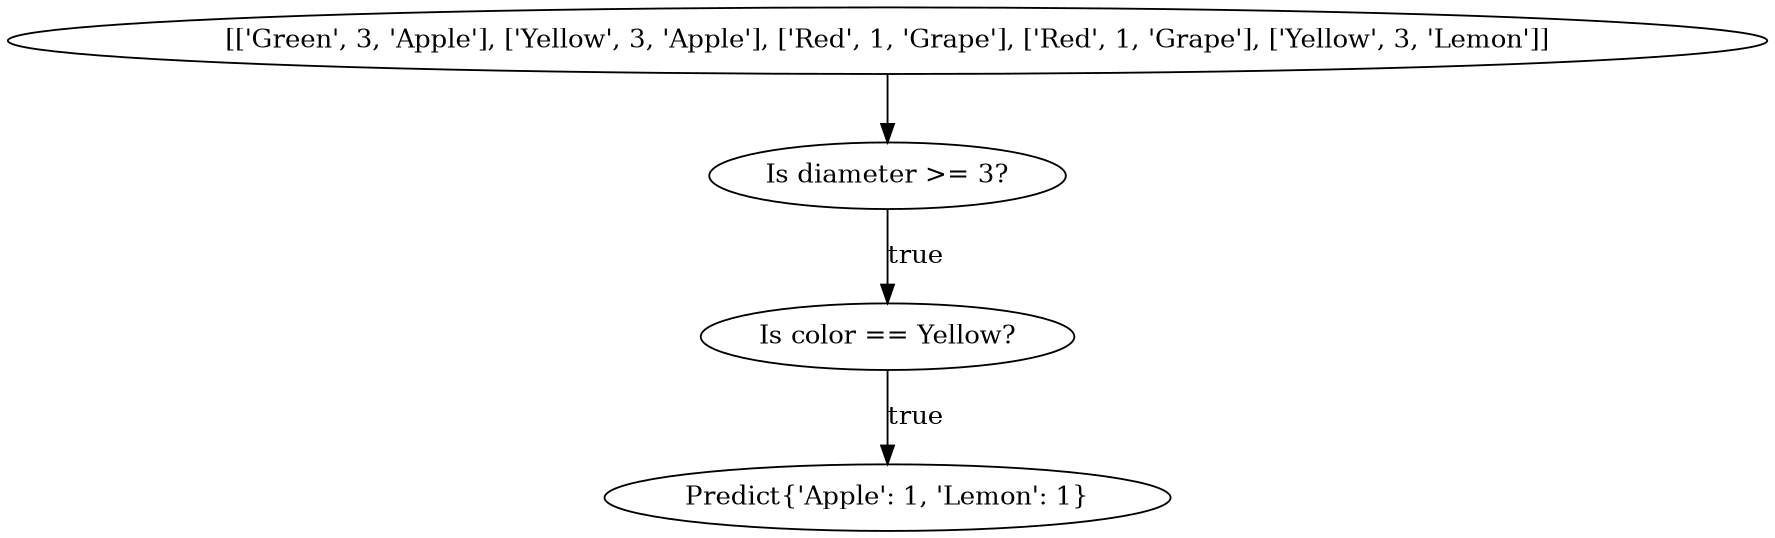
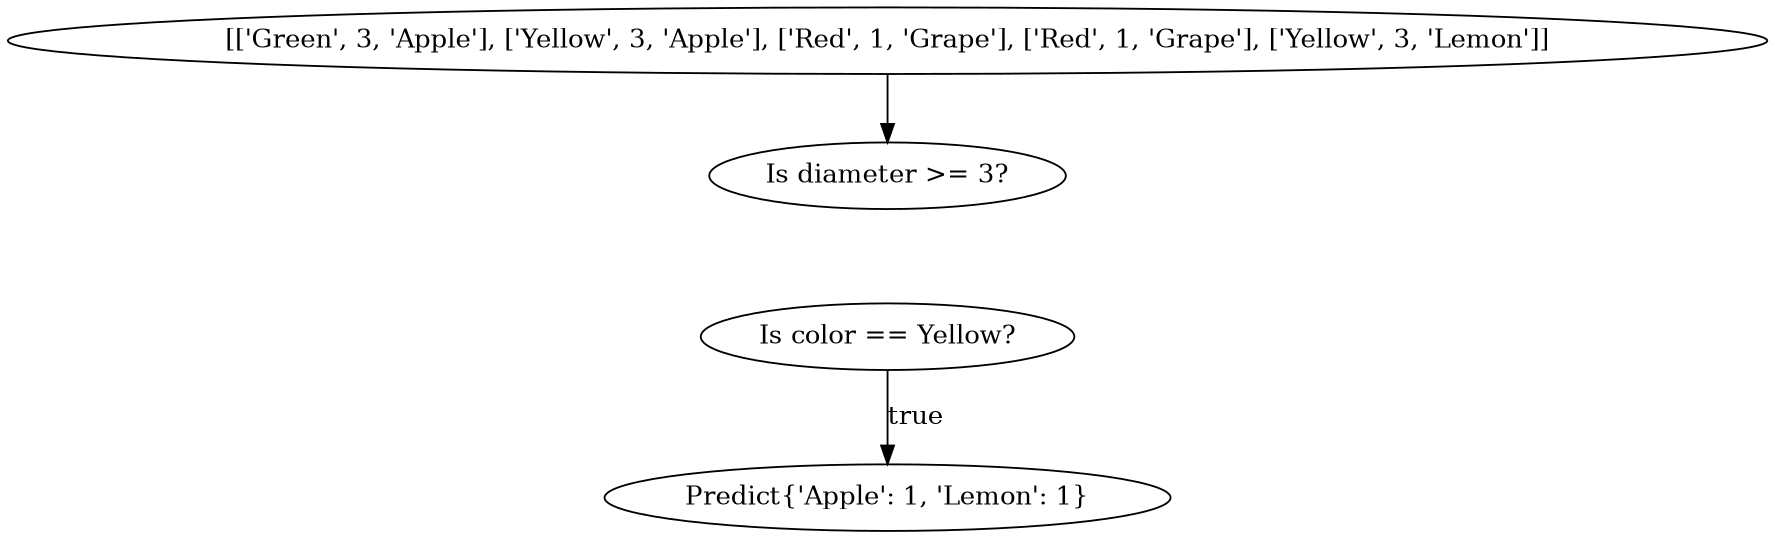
(888, 247) -> none
